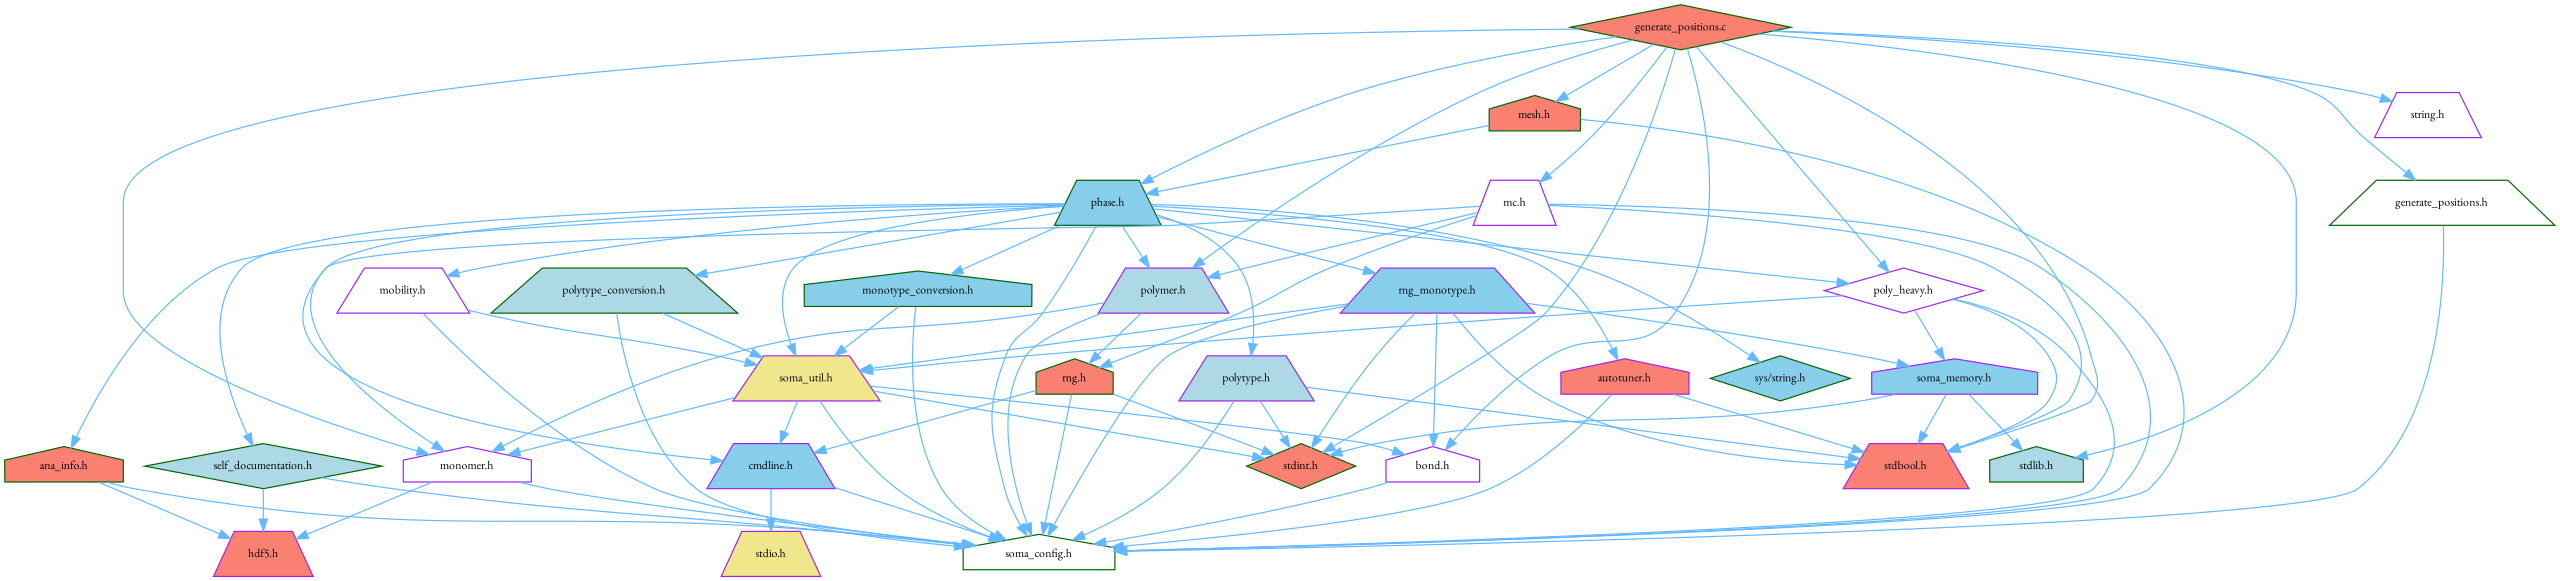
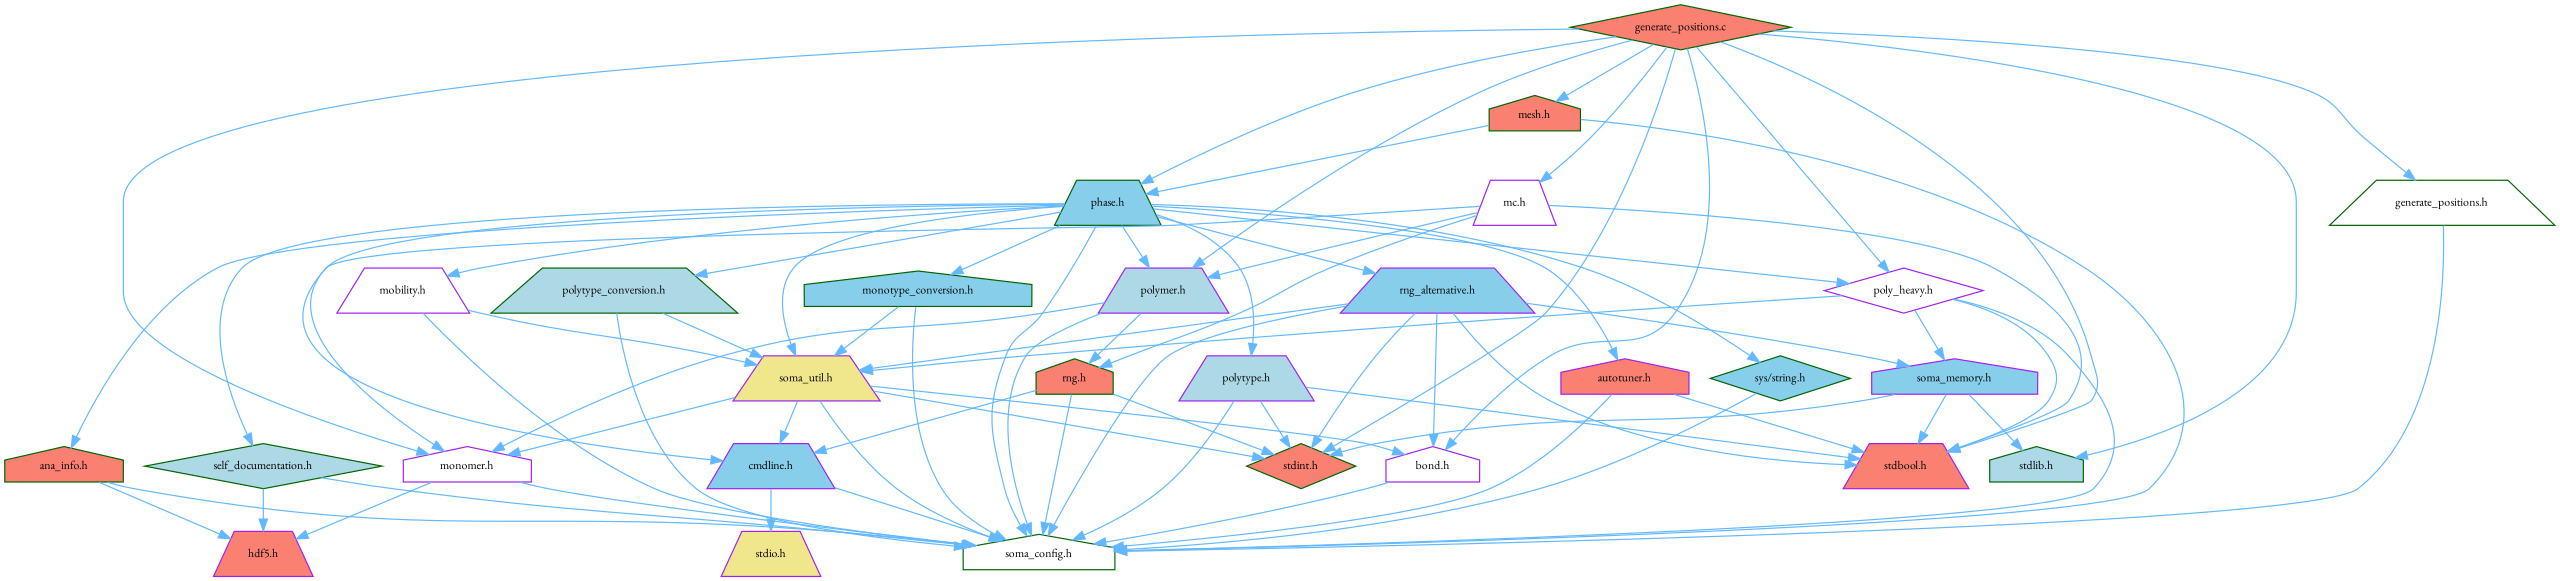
(2428, 115) -> none
(1438, 291) -> (1438, 291)
(2131, 472) -> (1452, 510)
